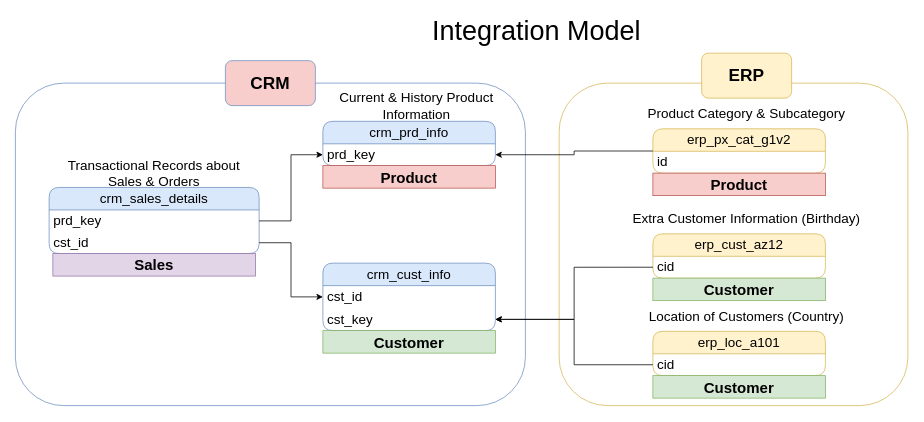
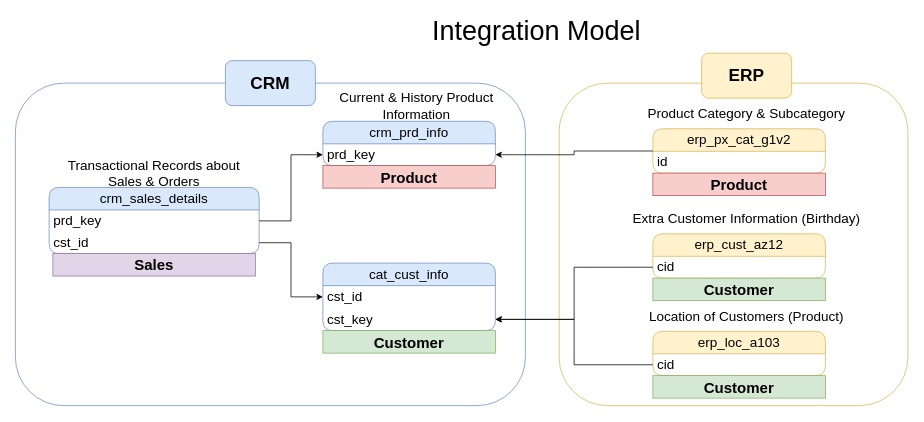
(270, 83) -> (270, 83)
(409, 274) -> (409, 274)
(747, 316) -> (747, 316)
(739, 342) -> (739, 342)
